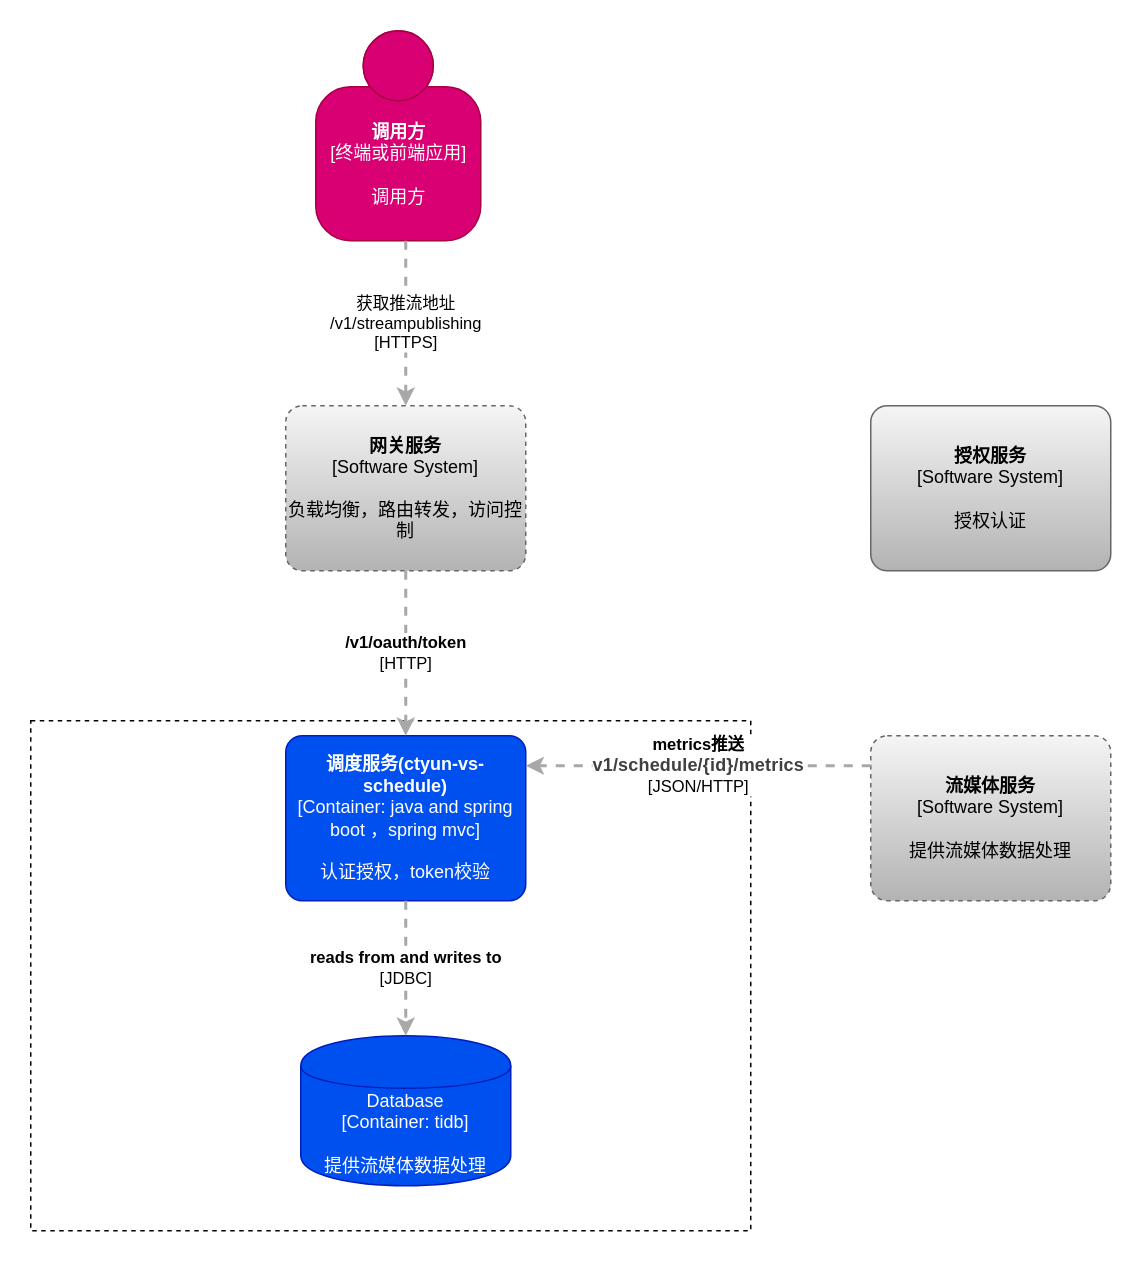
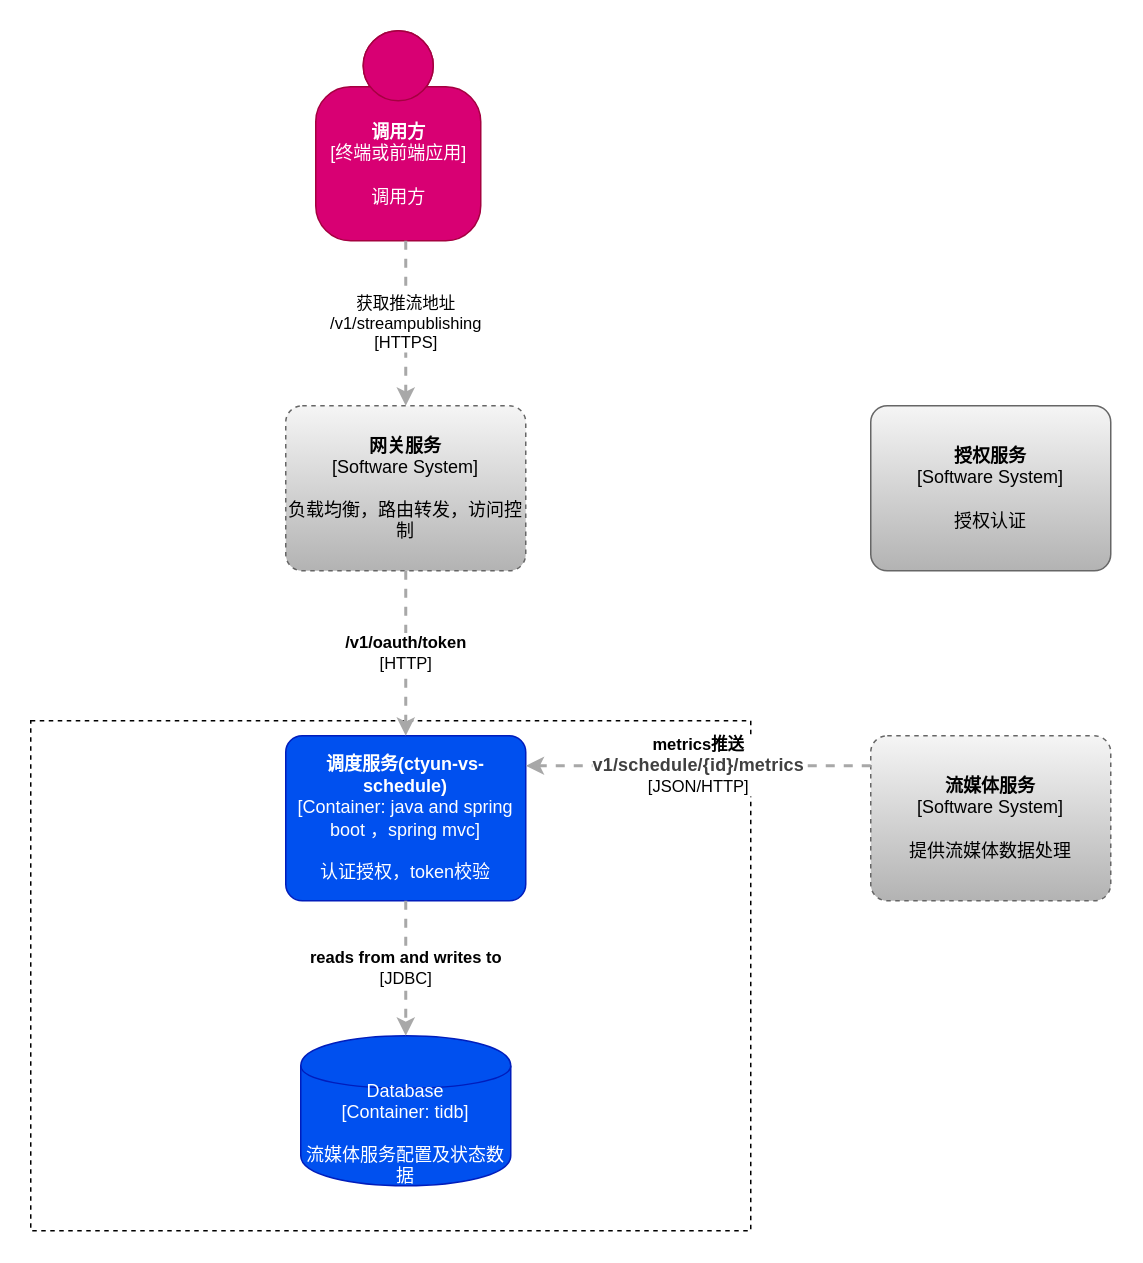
(406, 1133) -> (406, 1133)
